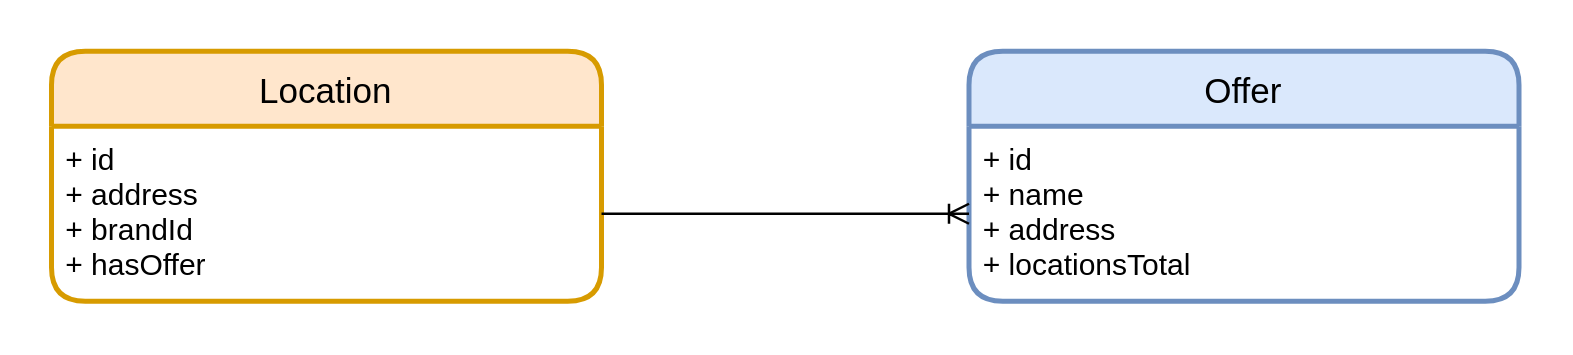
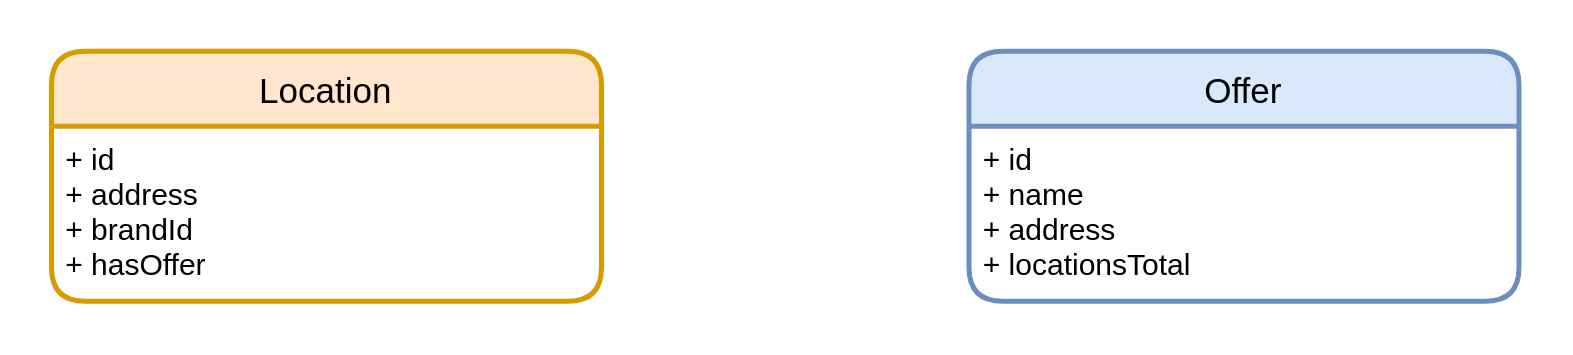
(784, 214) -> none
